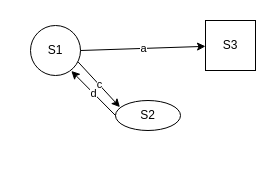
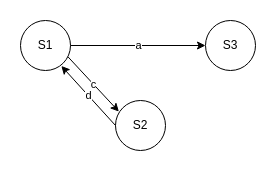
(231, 46) -> (231, 46)
(56, 51) -> (46, 46)
(148, 116) -> (141, 126)
